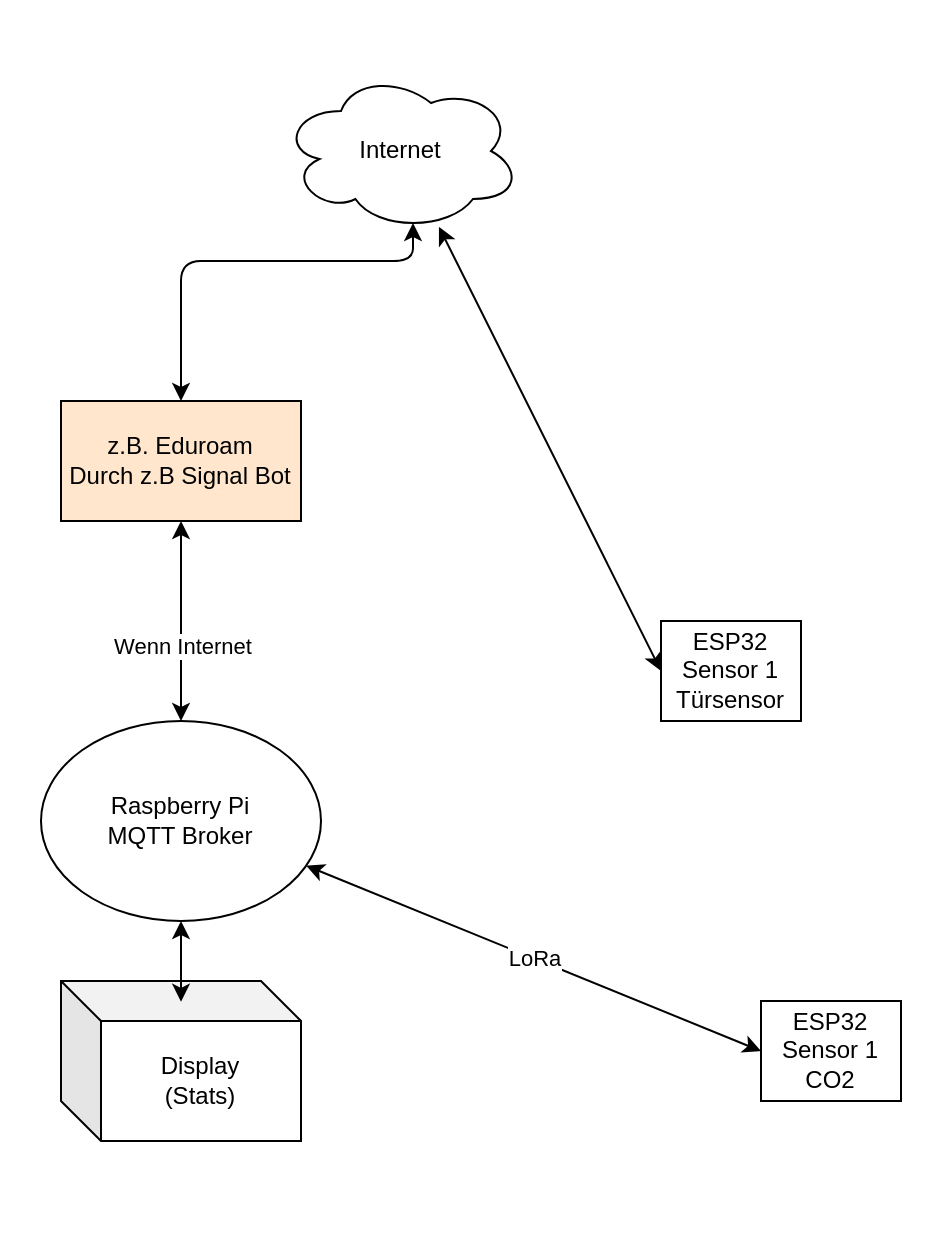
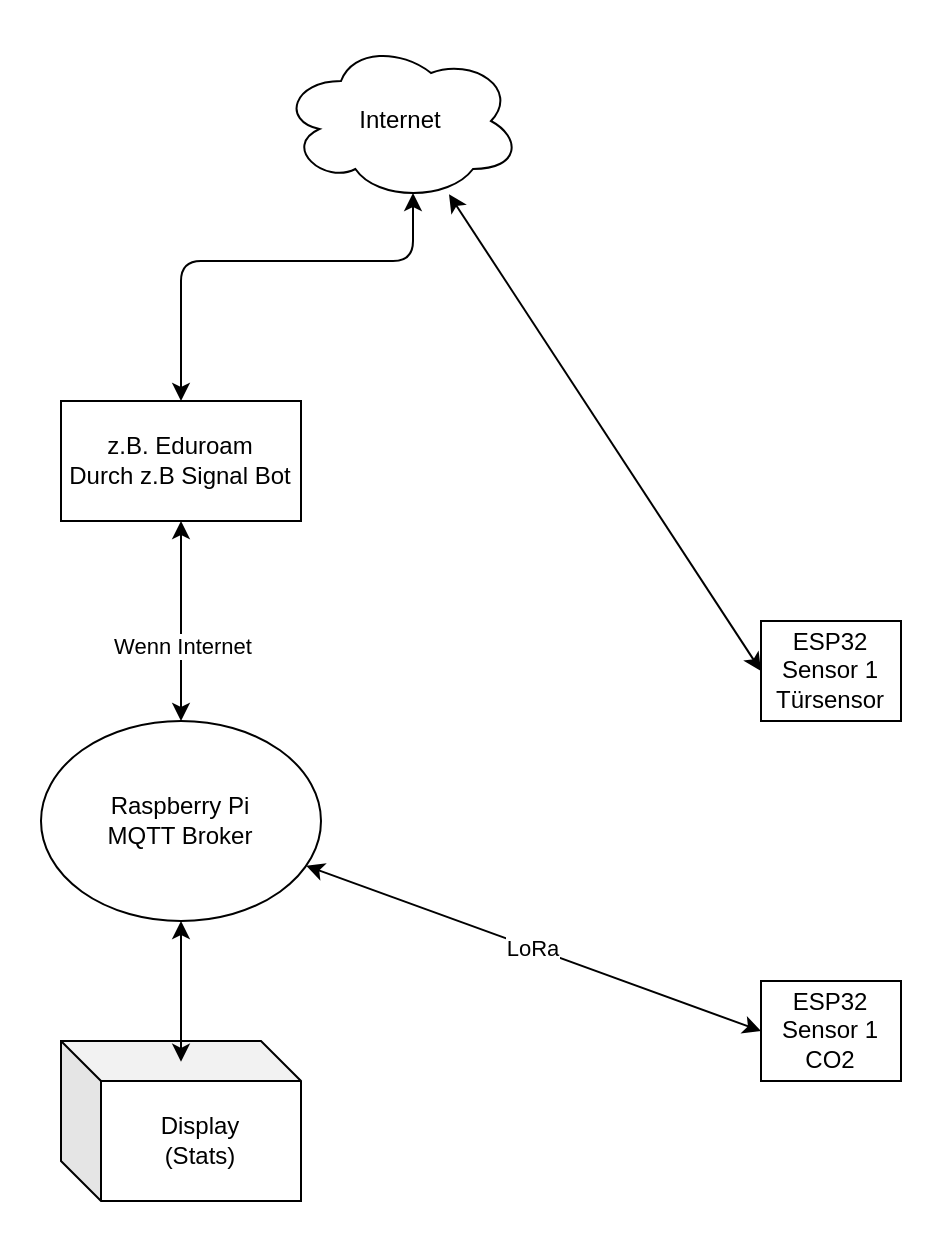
(401, 151) -> (401, 121)
(181, 461) -> (181, 461)
(731, 671) -> (831, 671)
(831, 1051) -> (831, 1031)
(181, 1061) -> (181, 1121)
